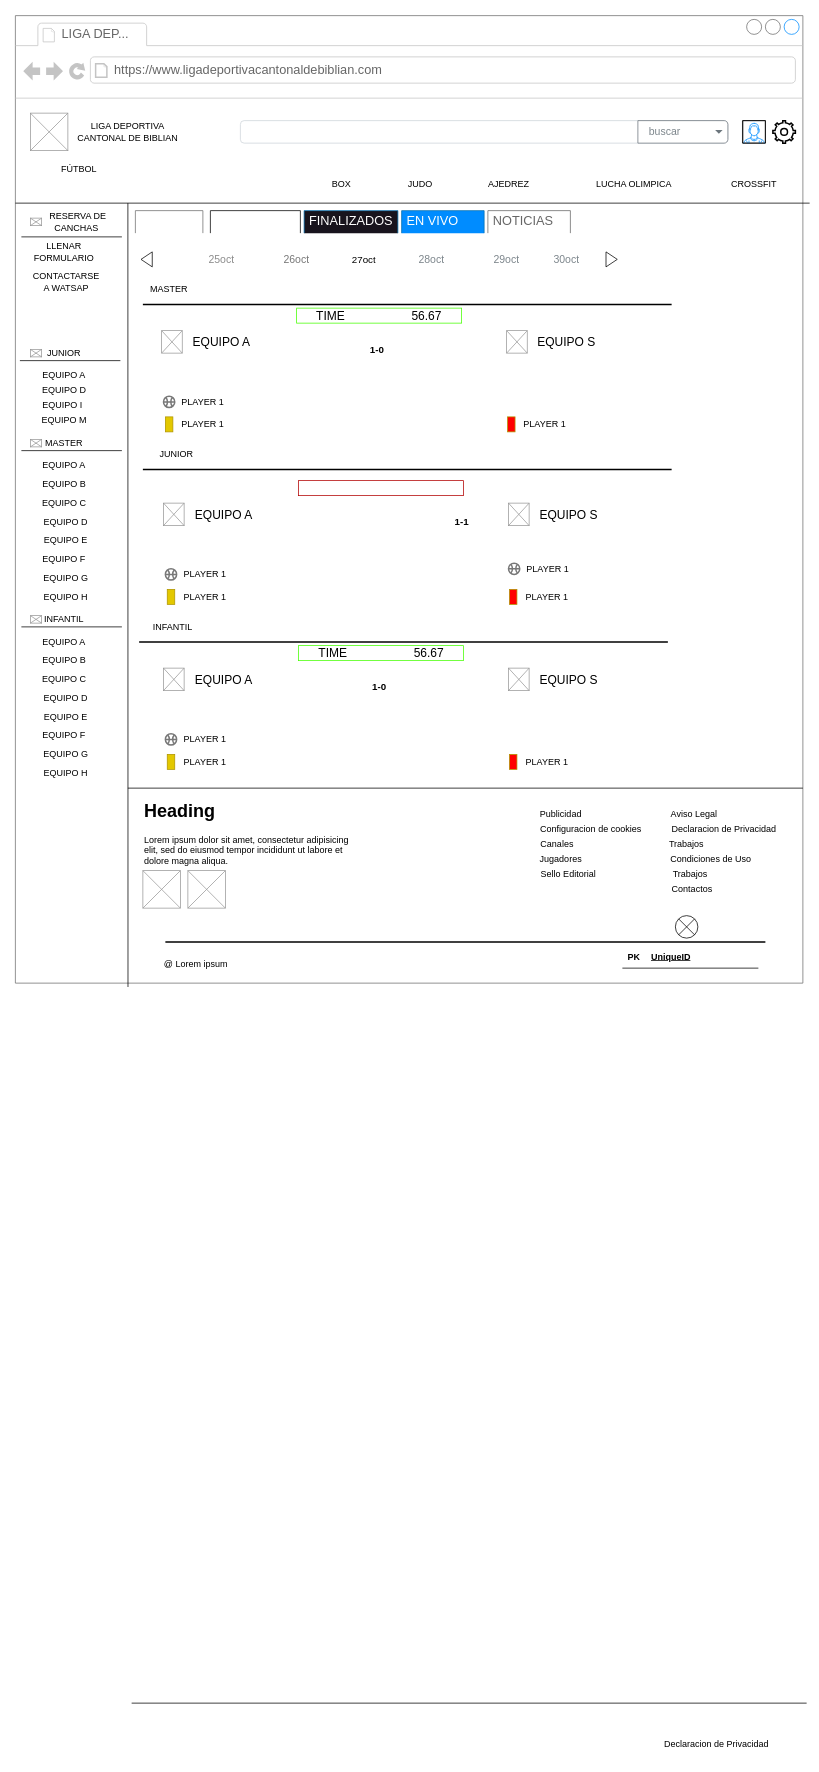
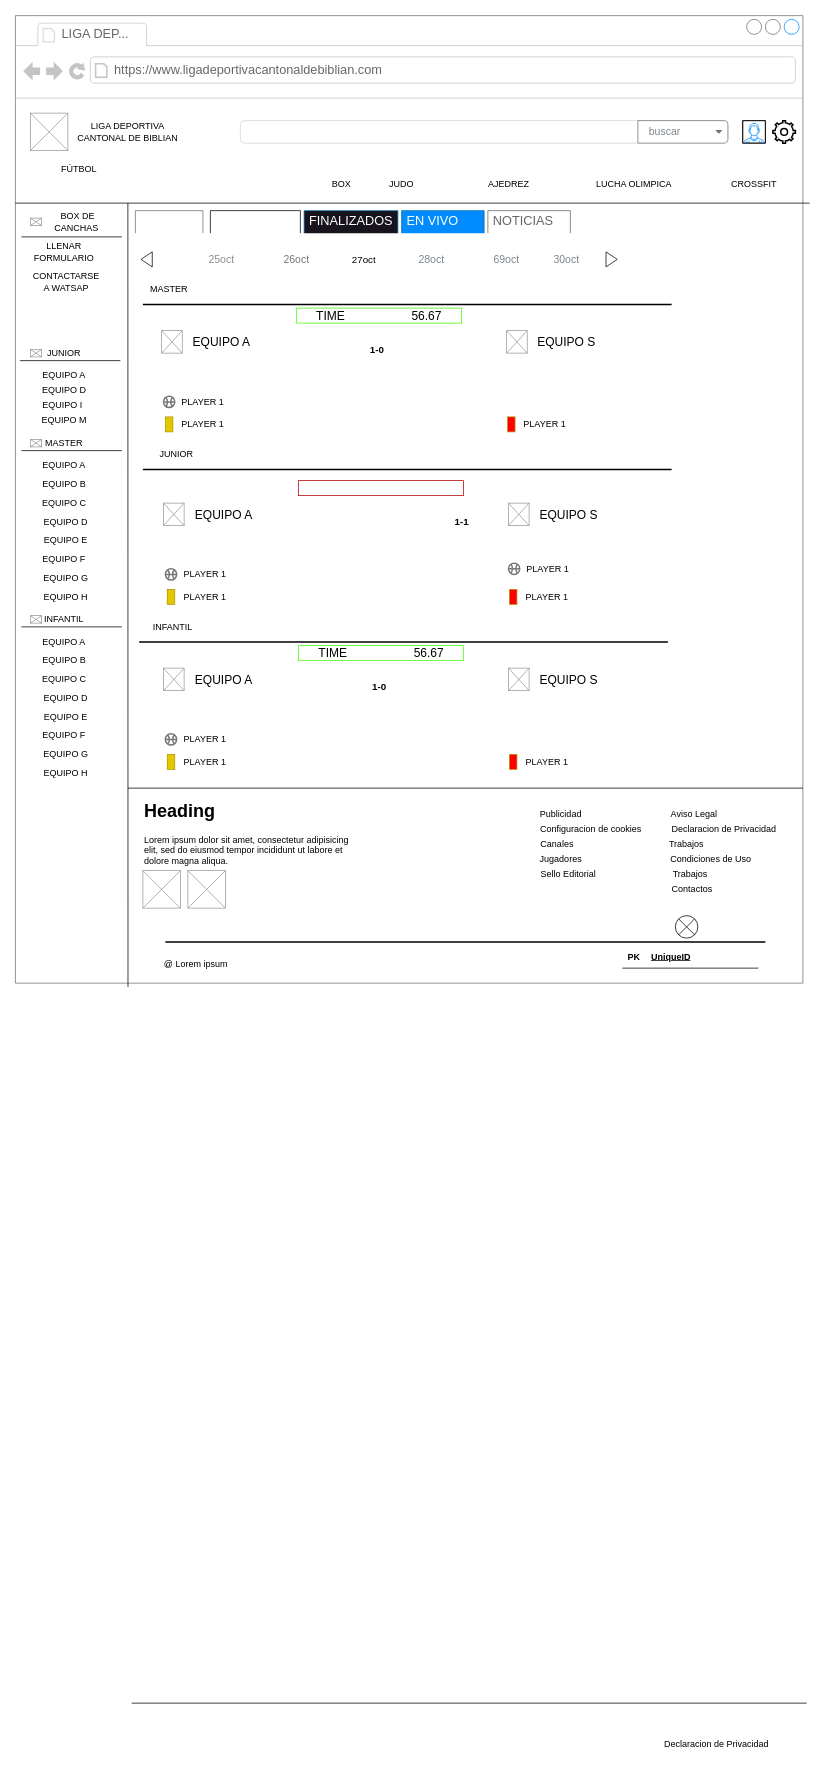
(420, 184) -> (401, 184)
(78, 222) -> (78, 222)
(507, 259) -> (507, 259)
